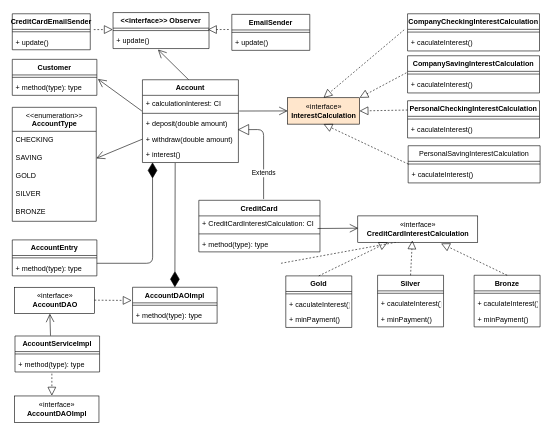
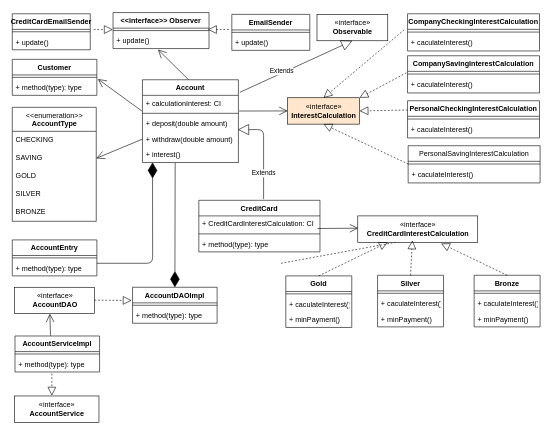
none -> (353, 27)
none -> (291, 69)
(57, 409) -> (57, 409)
